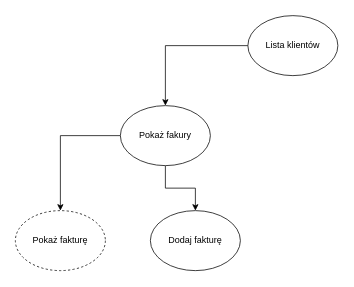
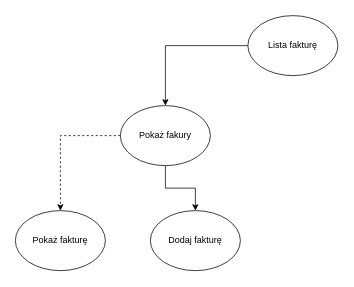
(293, 45) -> (293, 45)
(60, 140) -> (60, 140)
(60, 240) -> (60, 240)
